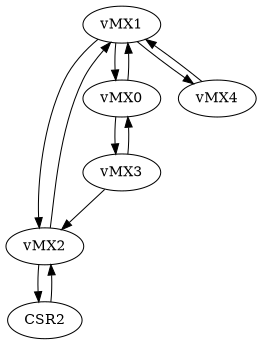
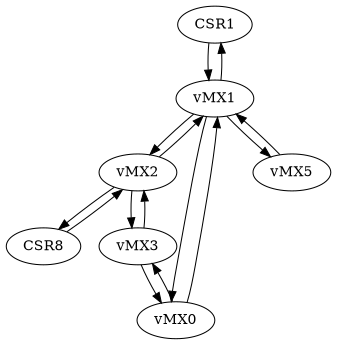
none -> (215, 25)
(217, 99) -> (292, 172)
none -> (131, 204)
(45, 320) -> (44, 246)
